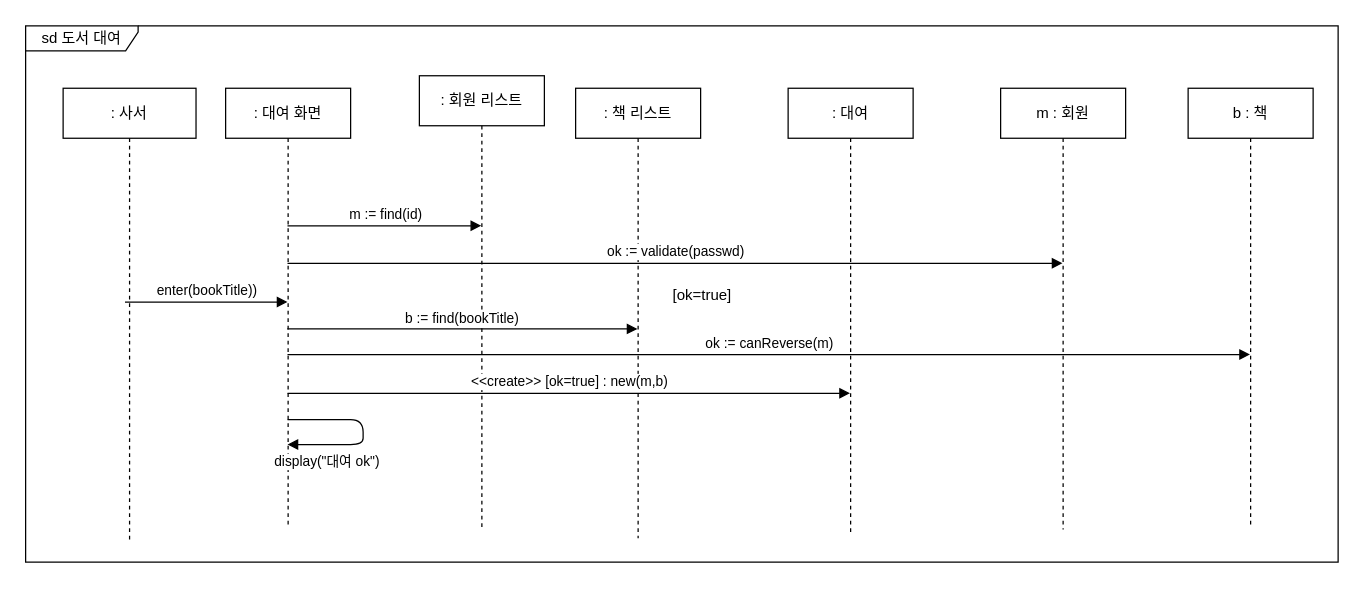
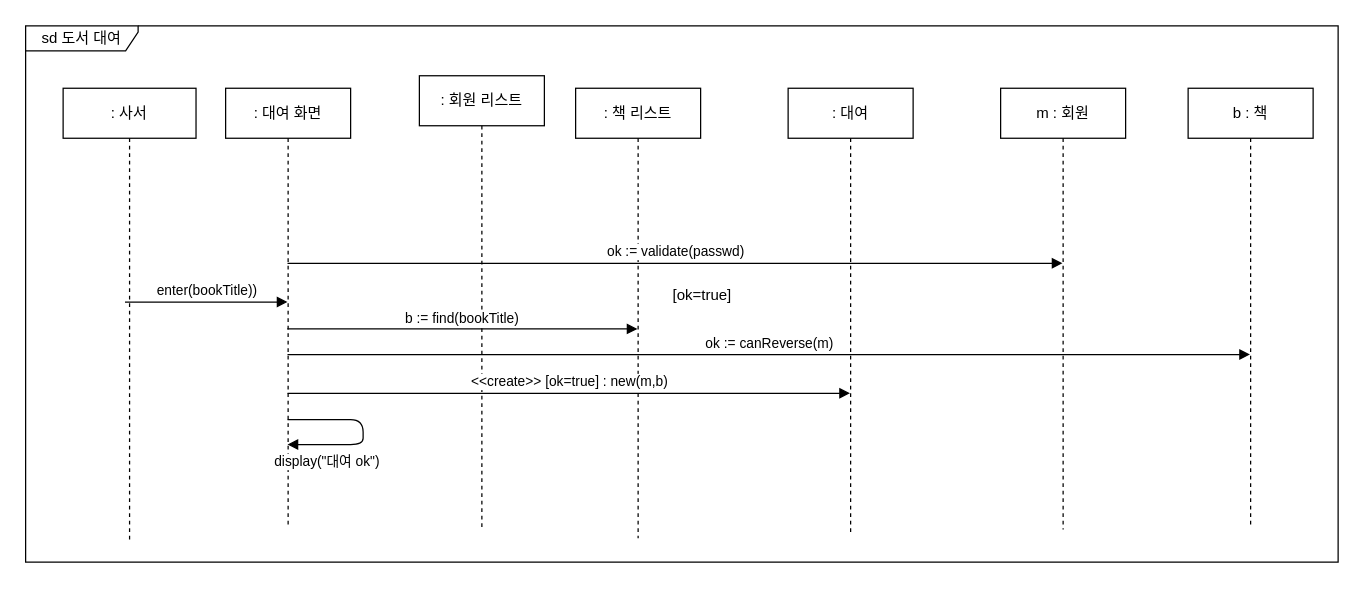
(378, 226) -> none
